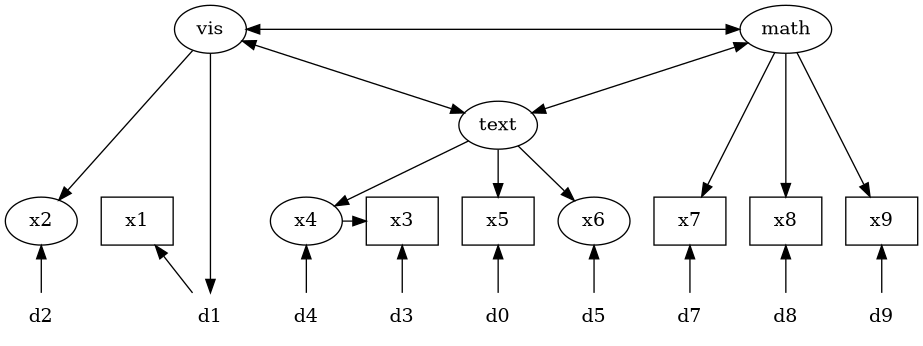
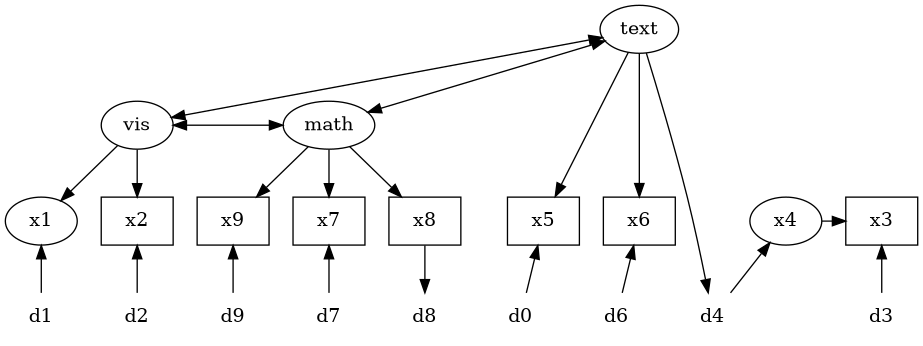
(210, 166) -> (94, 168)
(408, 170) -> (679, 165)
(41, 221) -> (137, 221)
(137, 221) -> (41, 221)
(594, 221) -> (639, 221)
(786, 276) -> (425, 263)
(594, 317) -> (617, 317)
